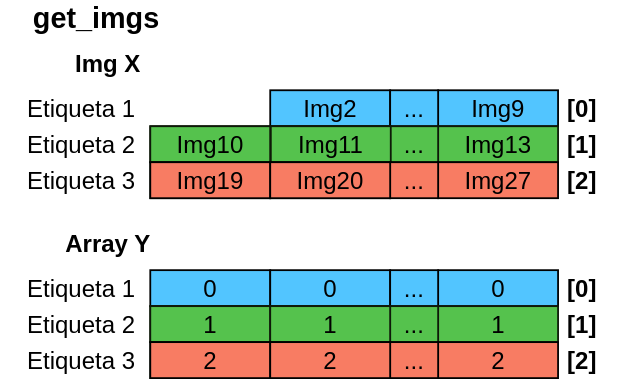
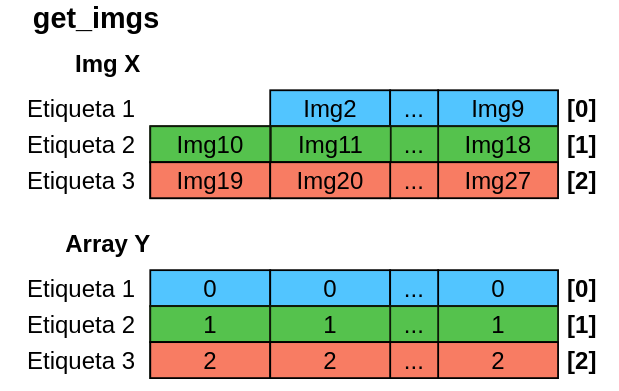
(498, 144) -> (498, 144)
